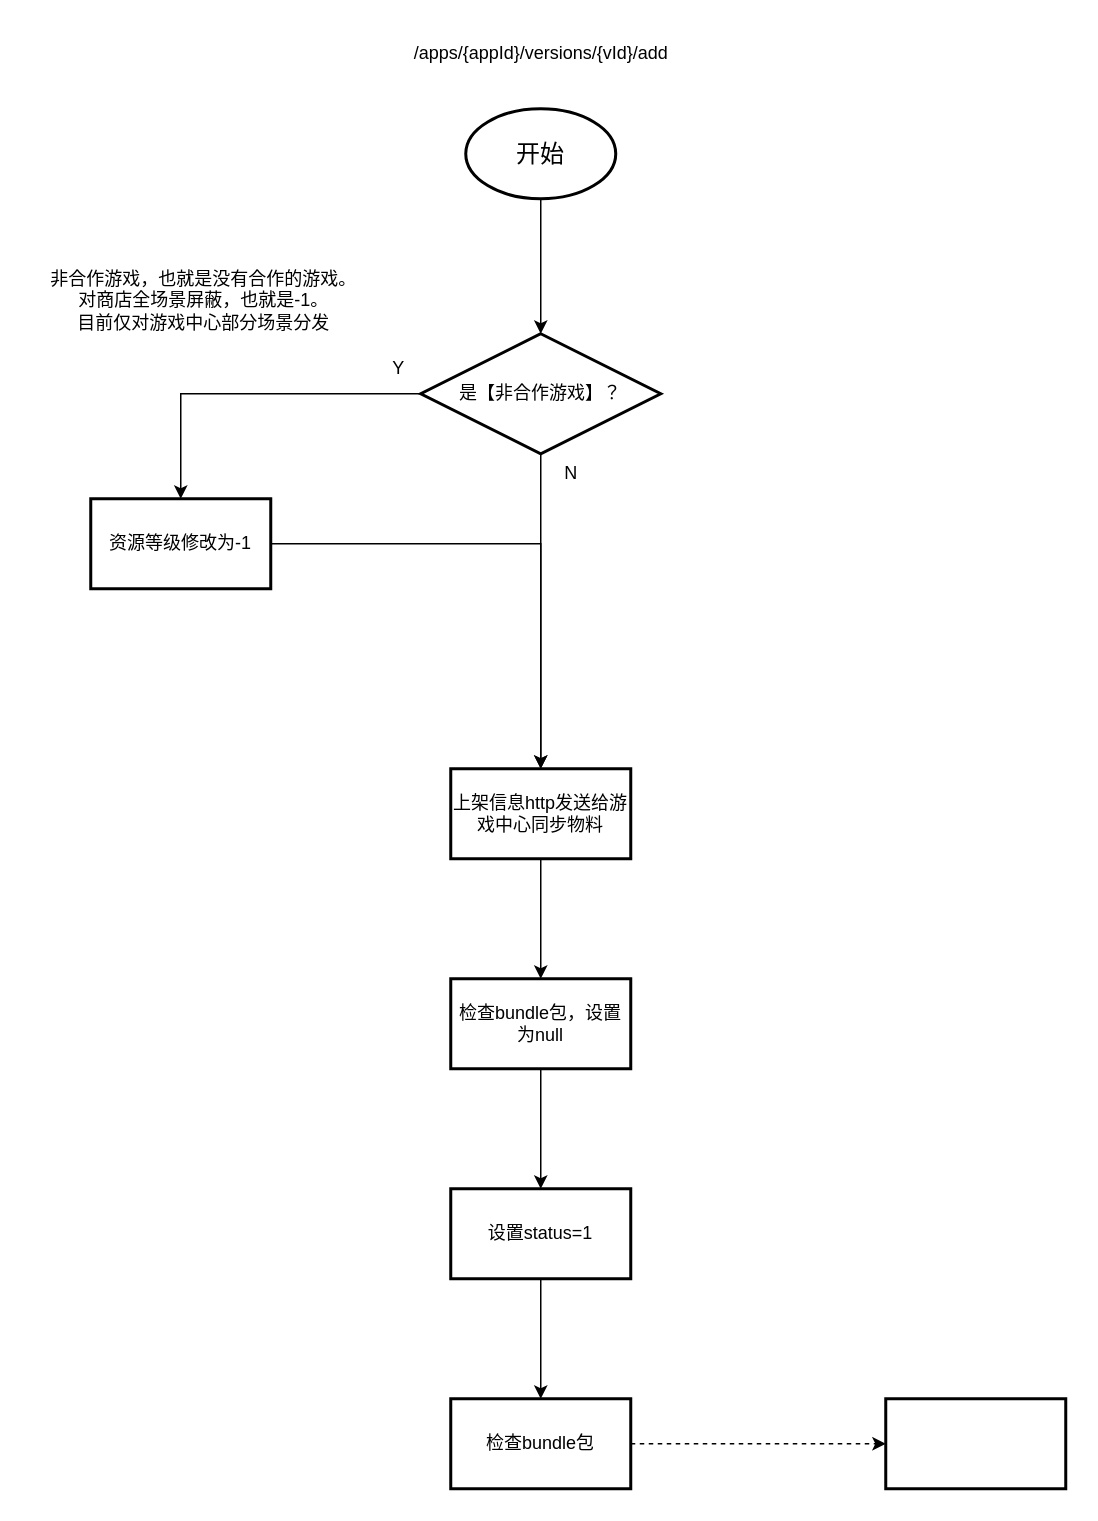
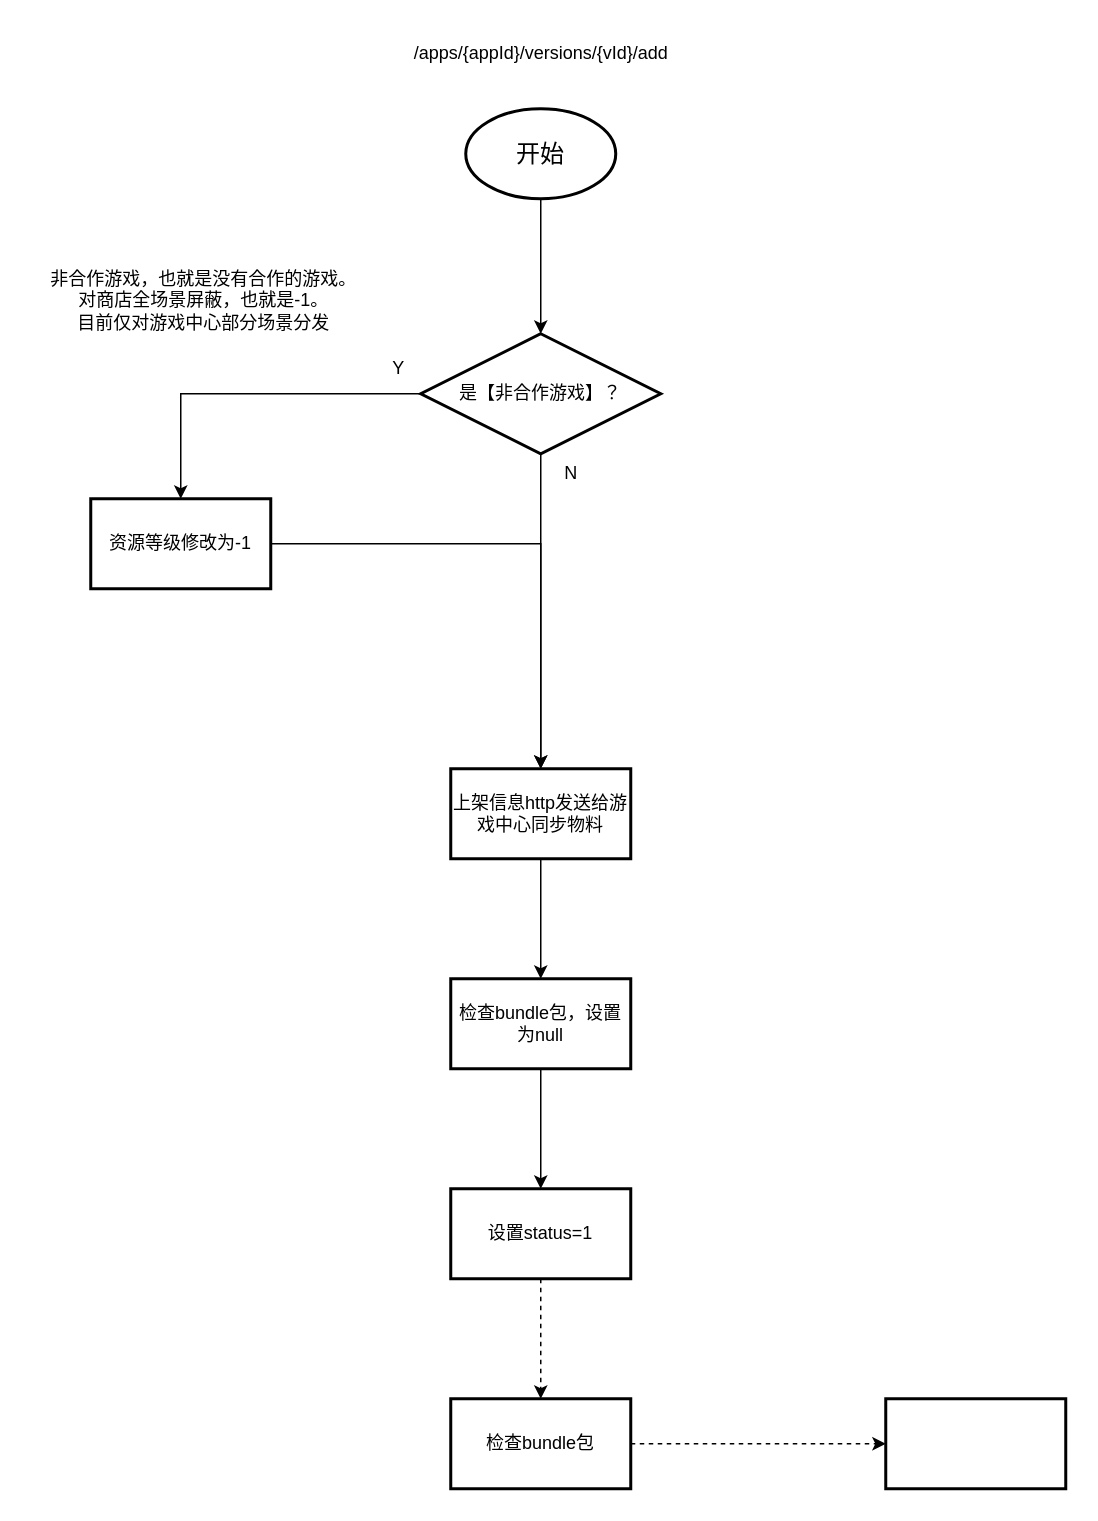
(541, 1334) -> (541, 1334)
